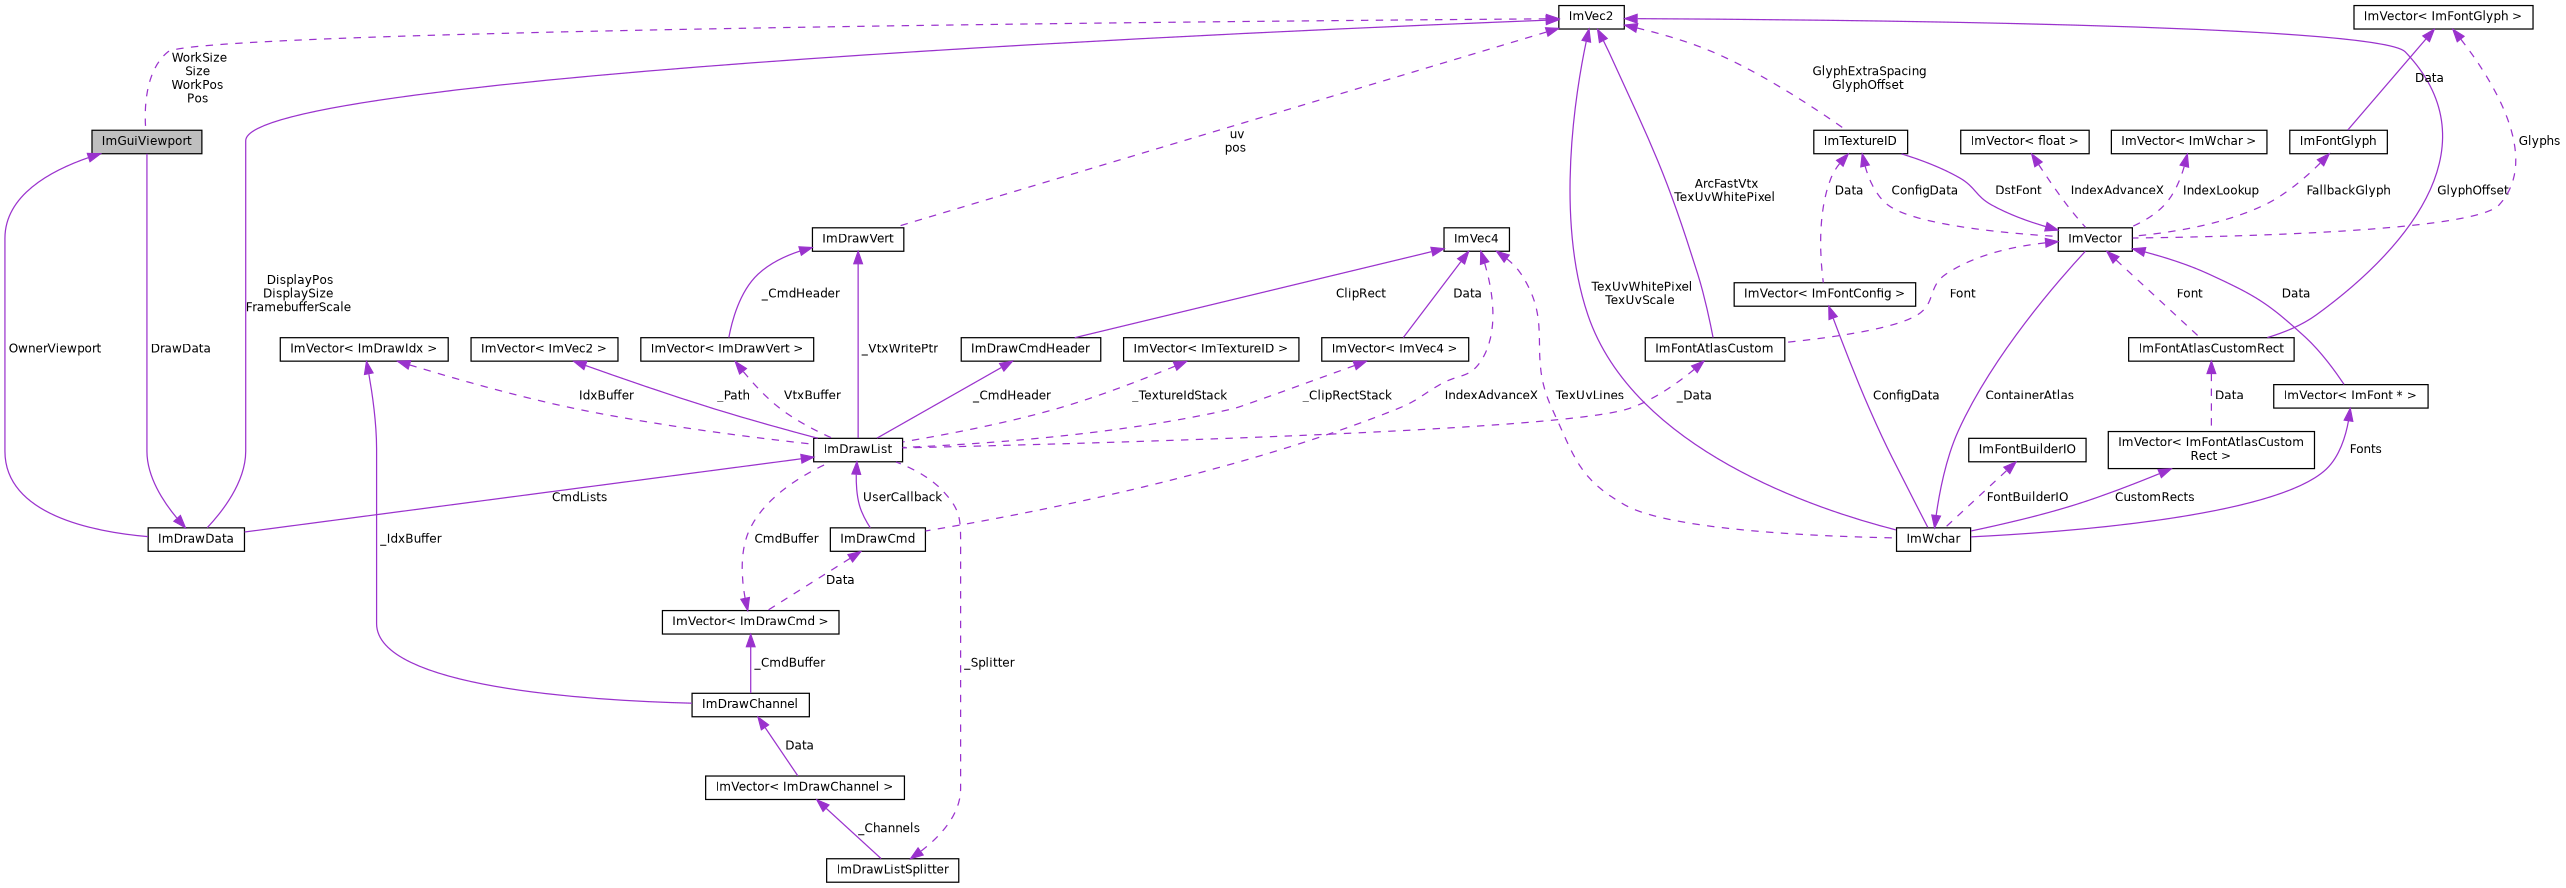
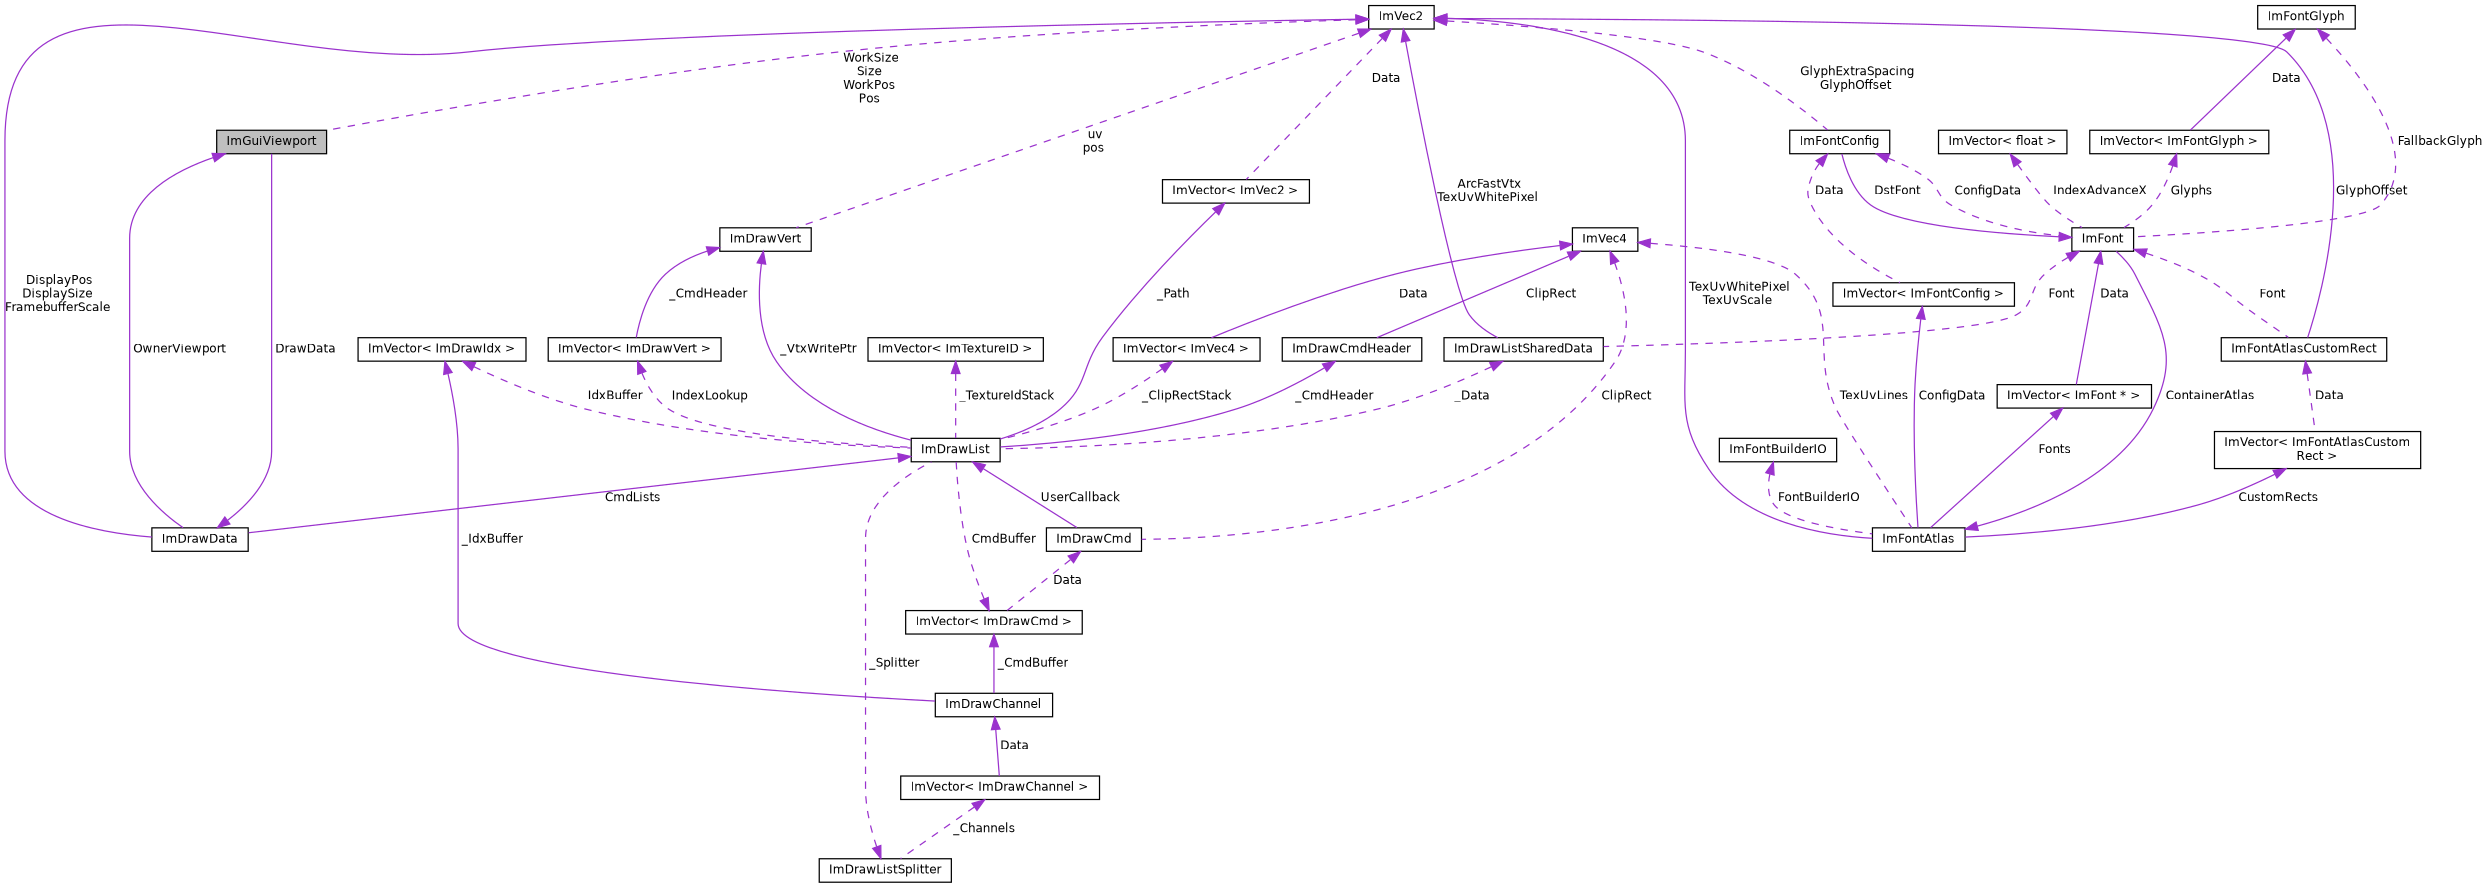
(2387, 85) -> (2238, 84)
none -> (1314, 109)
(1861, 142) -> (1840, 142)
(2189, 142) -> none
(2095, 240) -> (2103, 240)
(1715, 349) -> (1524, 349)
(811, 396) -> (708, 396)
(1490, 396) -> (1625, 396)
(1934, 540) -> (1919, 540)
(854, 833) -> (937, 833)
